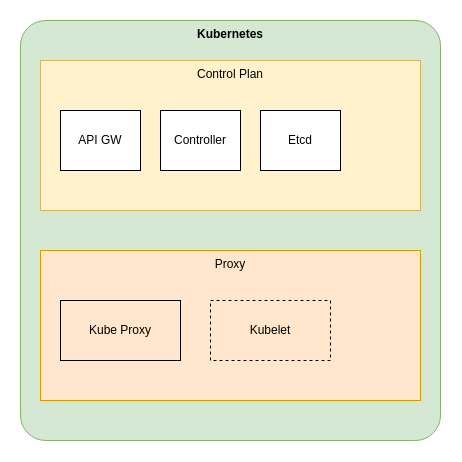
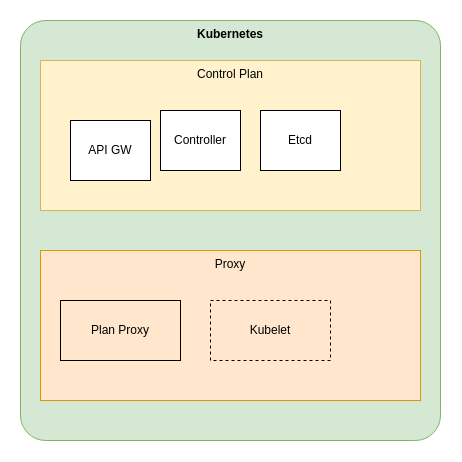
(101, 141) -> (111, 151)
(121, 331) -> (121, 331)
